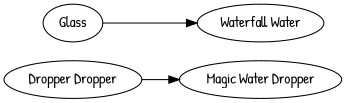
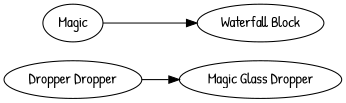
(73, 23) -> (73, 23)
(261, 23) -> (261, 23)
(261, 80) -> (261, 80)
